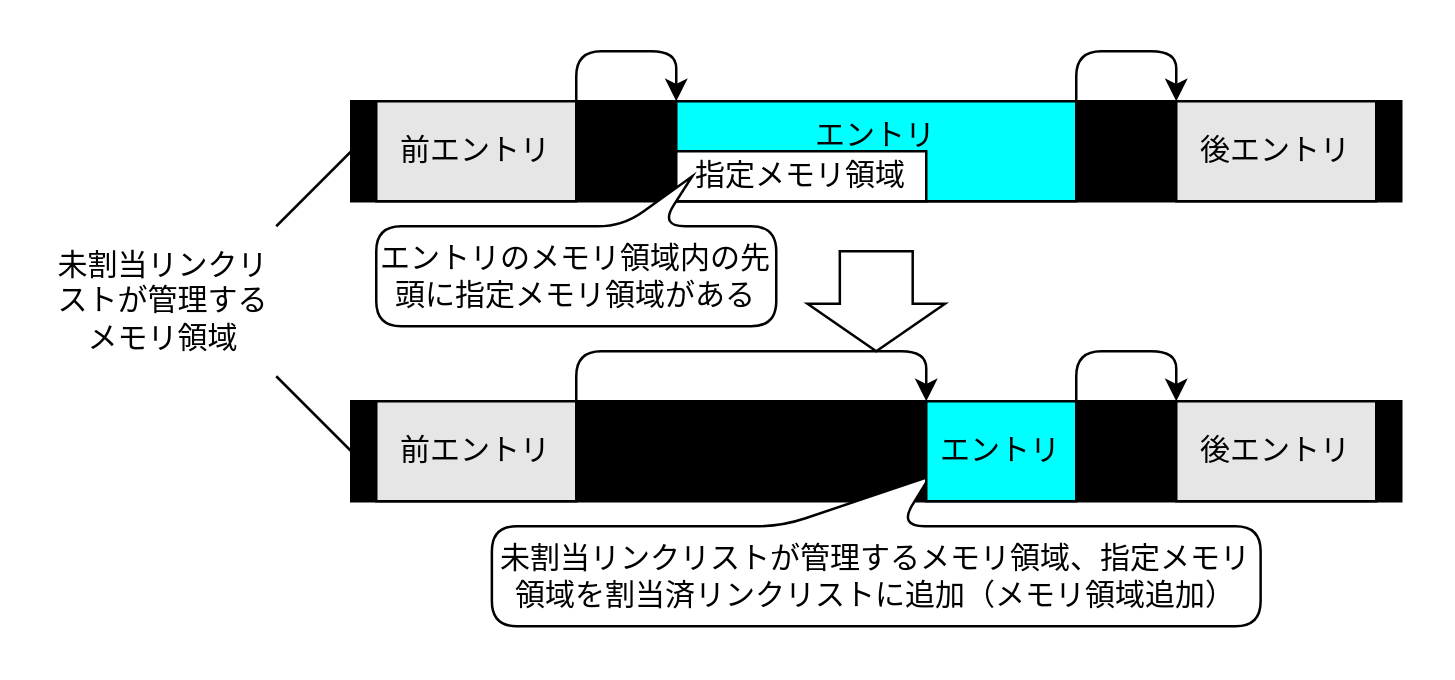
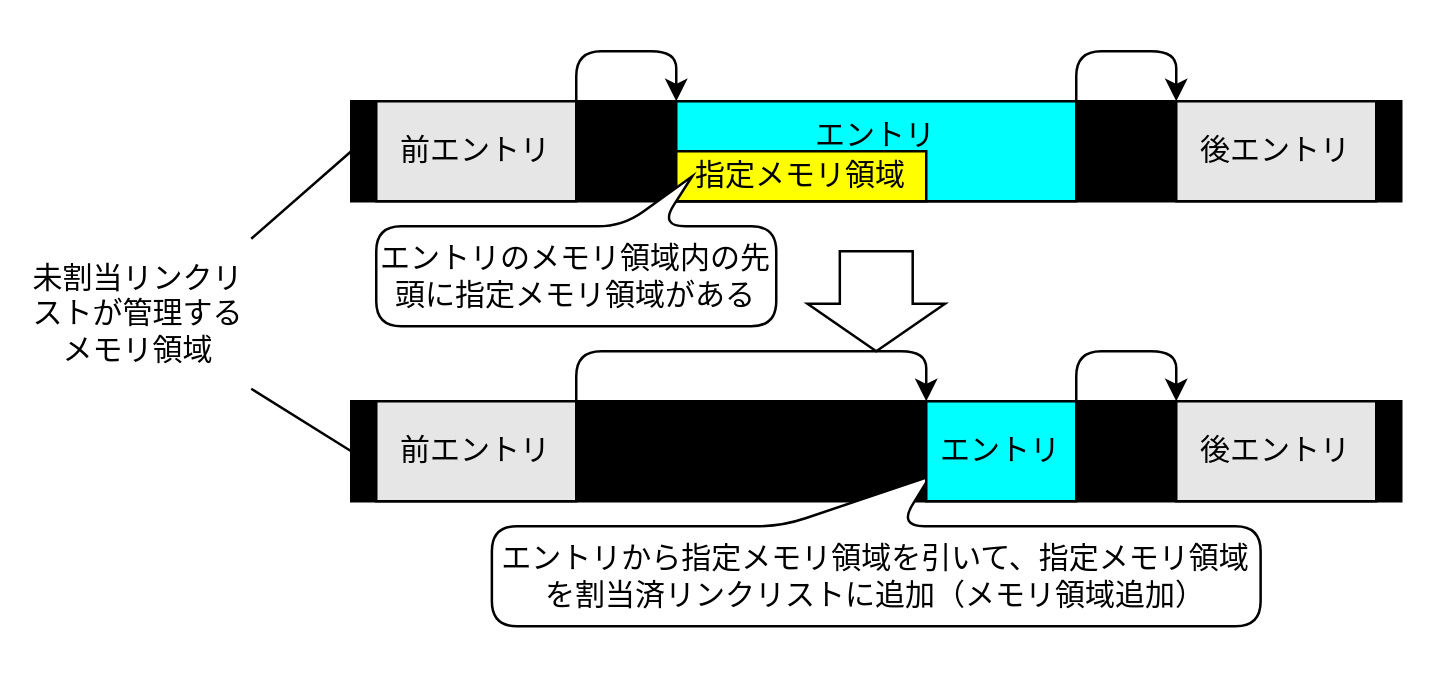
(801, 176) -> (801, 176)
(164, 301) -> (139, 314)
(876, 576) -> (876, 576)
